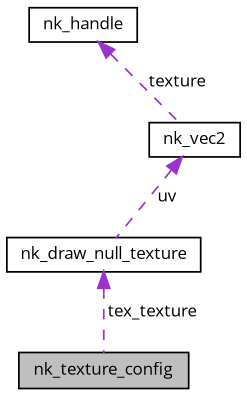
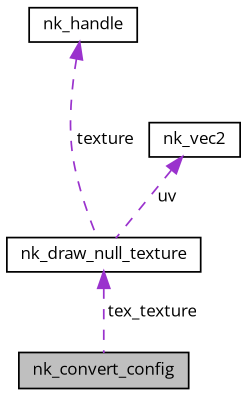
(145, 89) -> (72, 150)
(104, 370) -> (104, 370)
